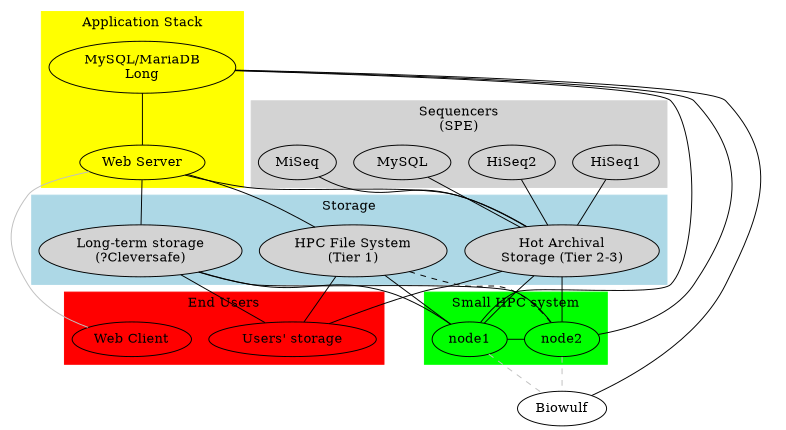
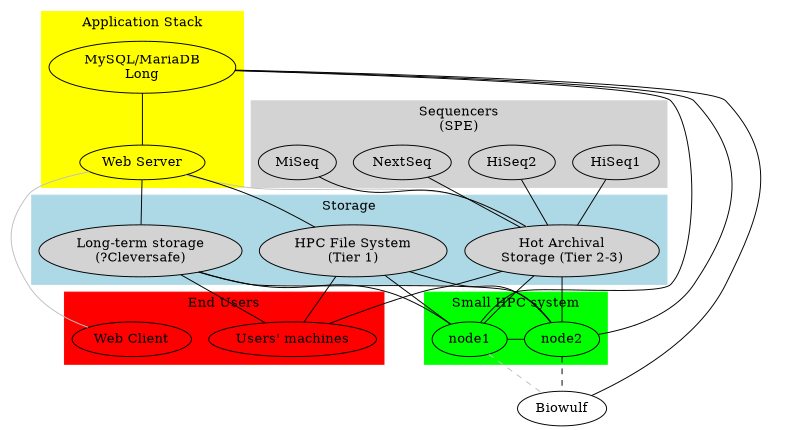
(402, 162) -> (402, 162)
(359, 189) -> (359, 189)
(485, 286) -> (485, 286)
(293, 339) -> (293, 339)
(562, 374) -> (562, 374)
